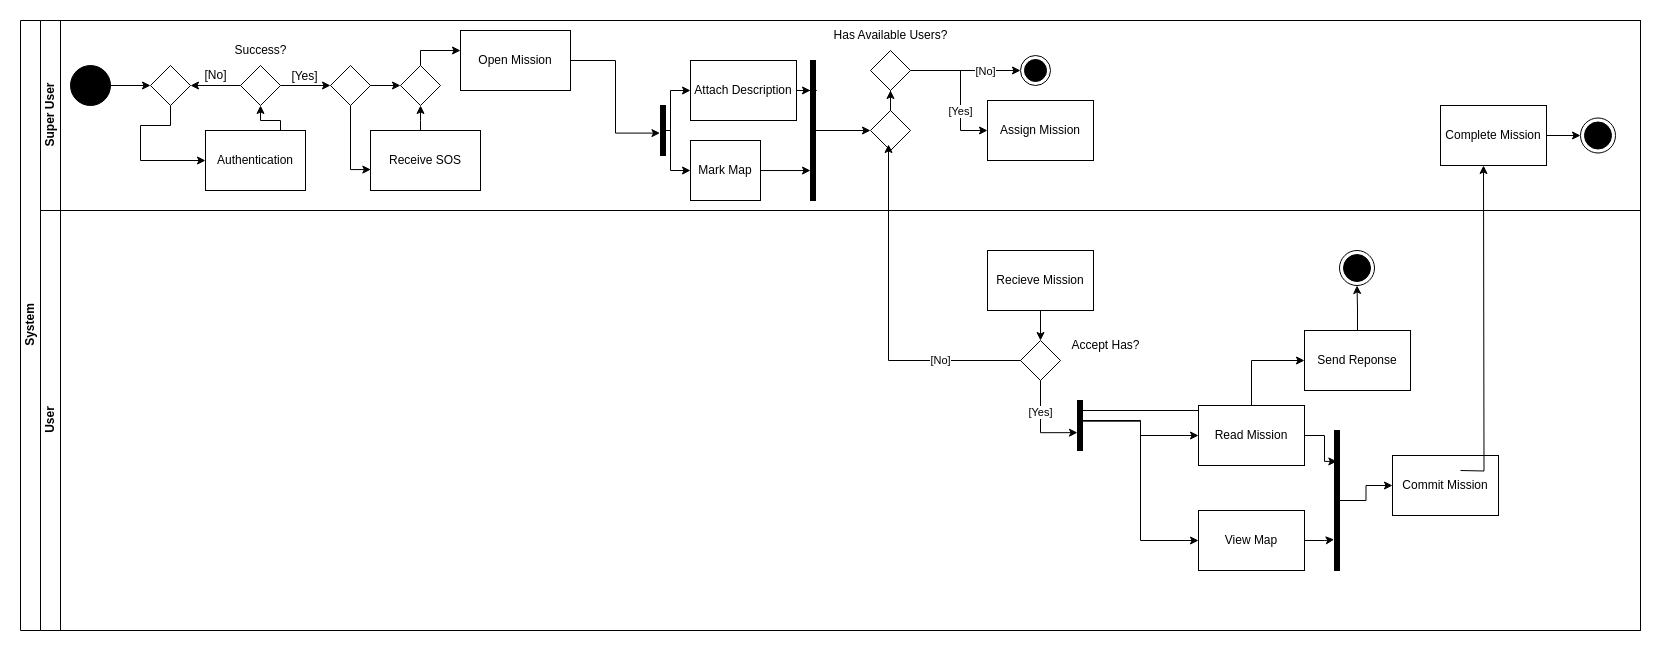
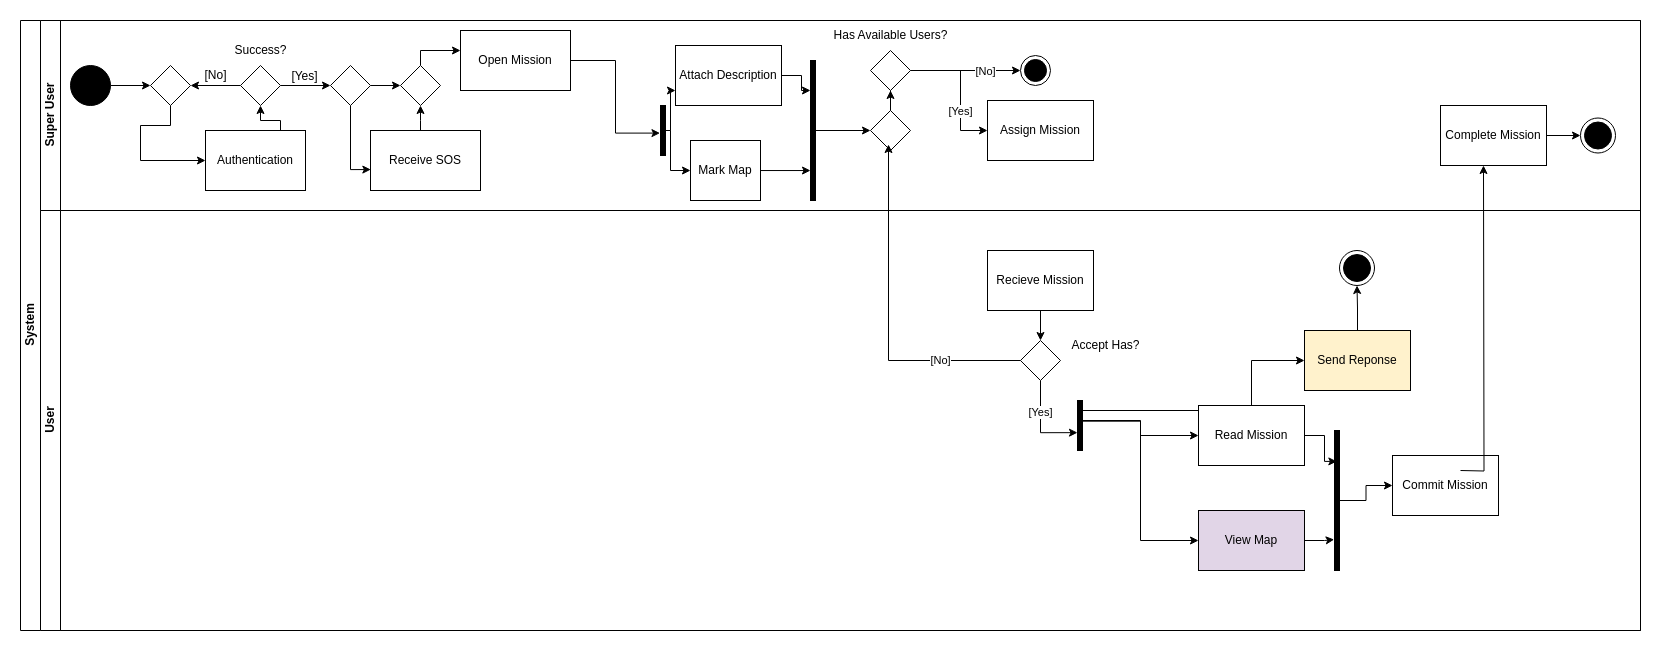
(744, 91) -> (729, 76)
(1358, 361) -> (1358, 361)
(1252, 541) -> (1252, 541)
